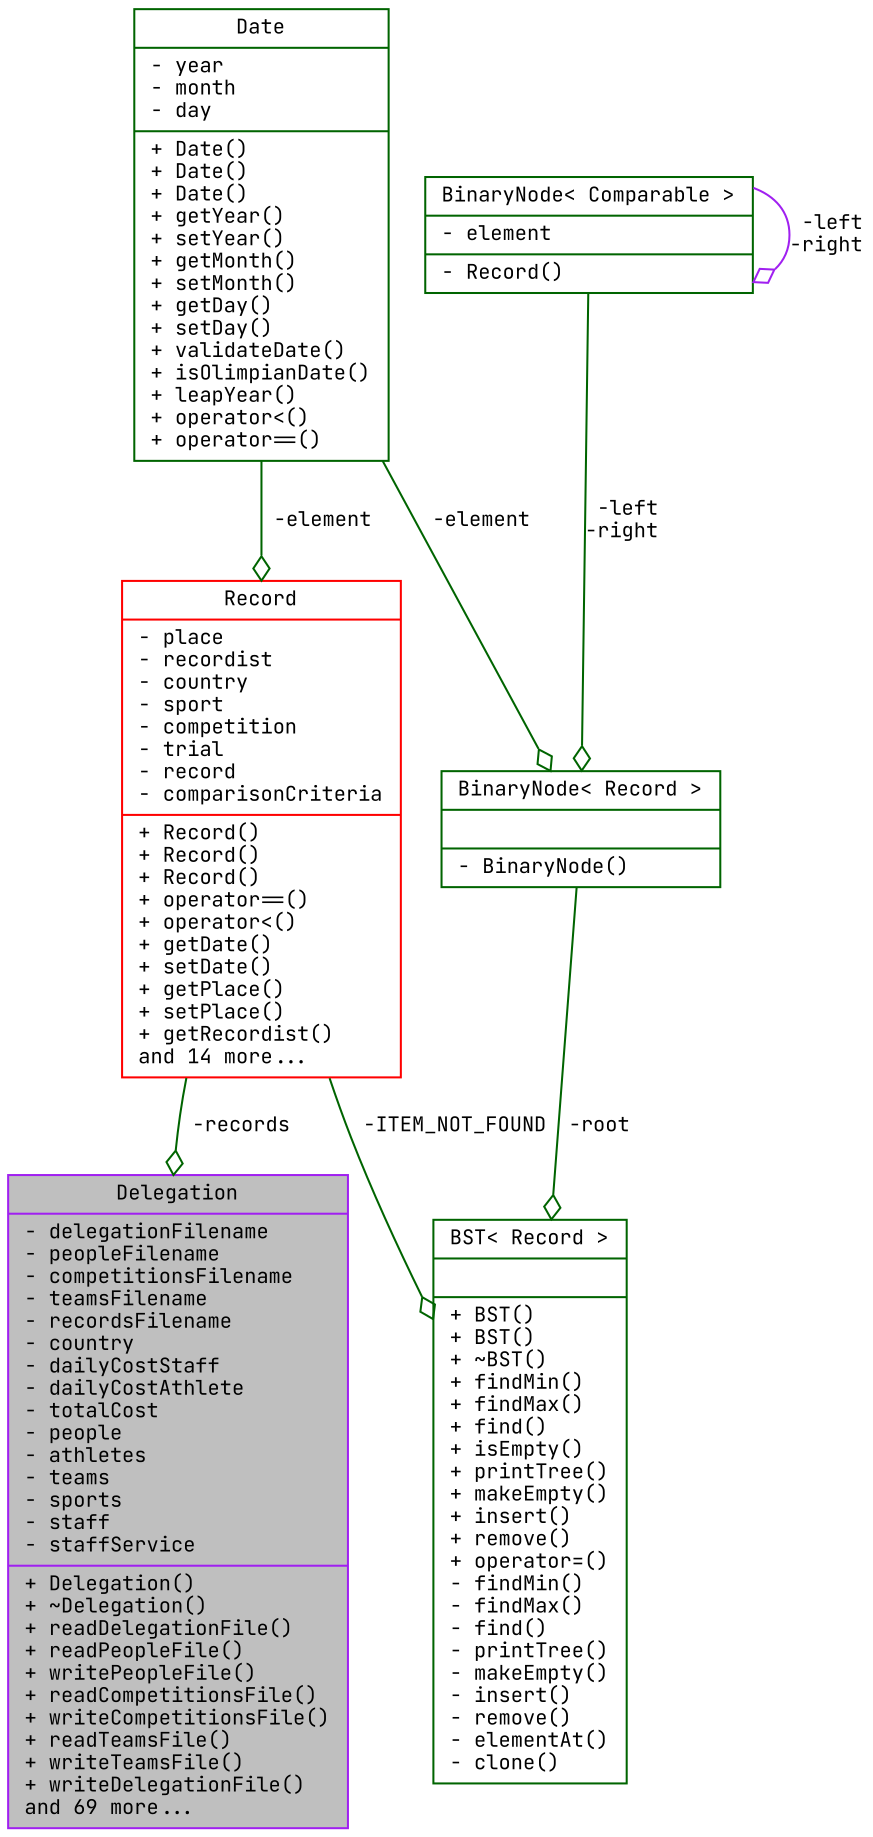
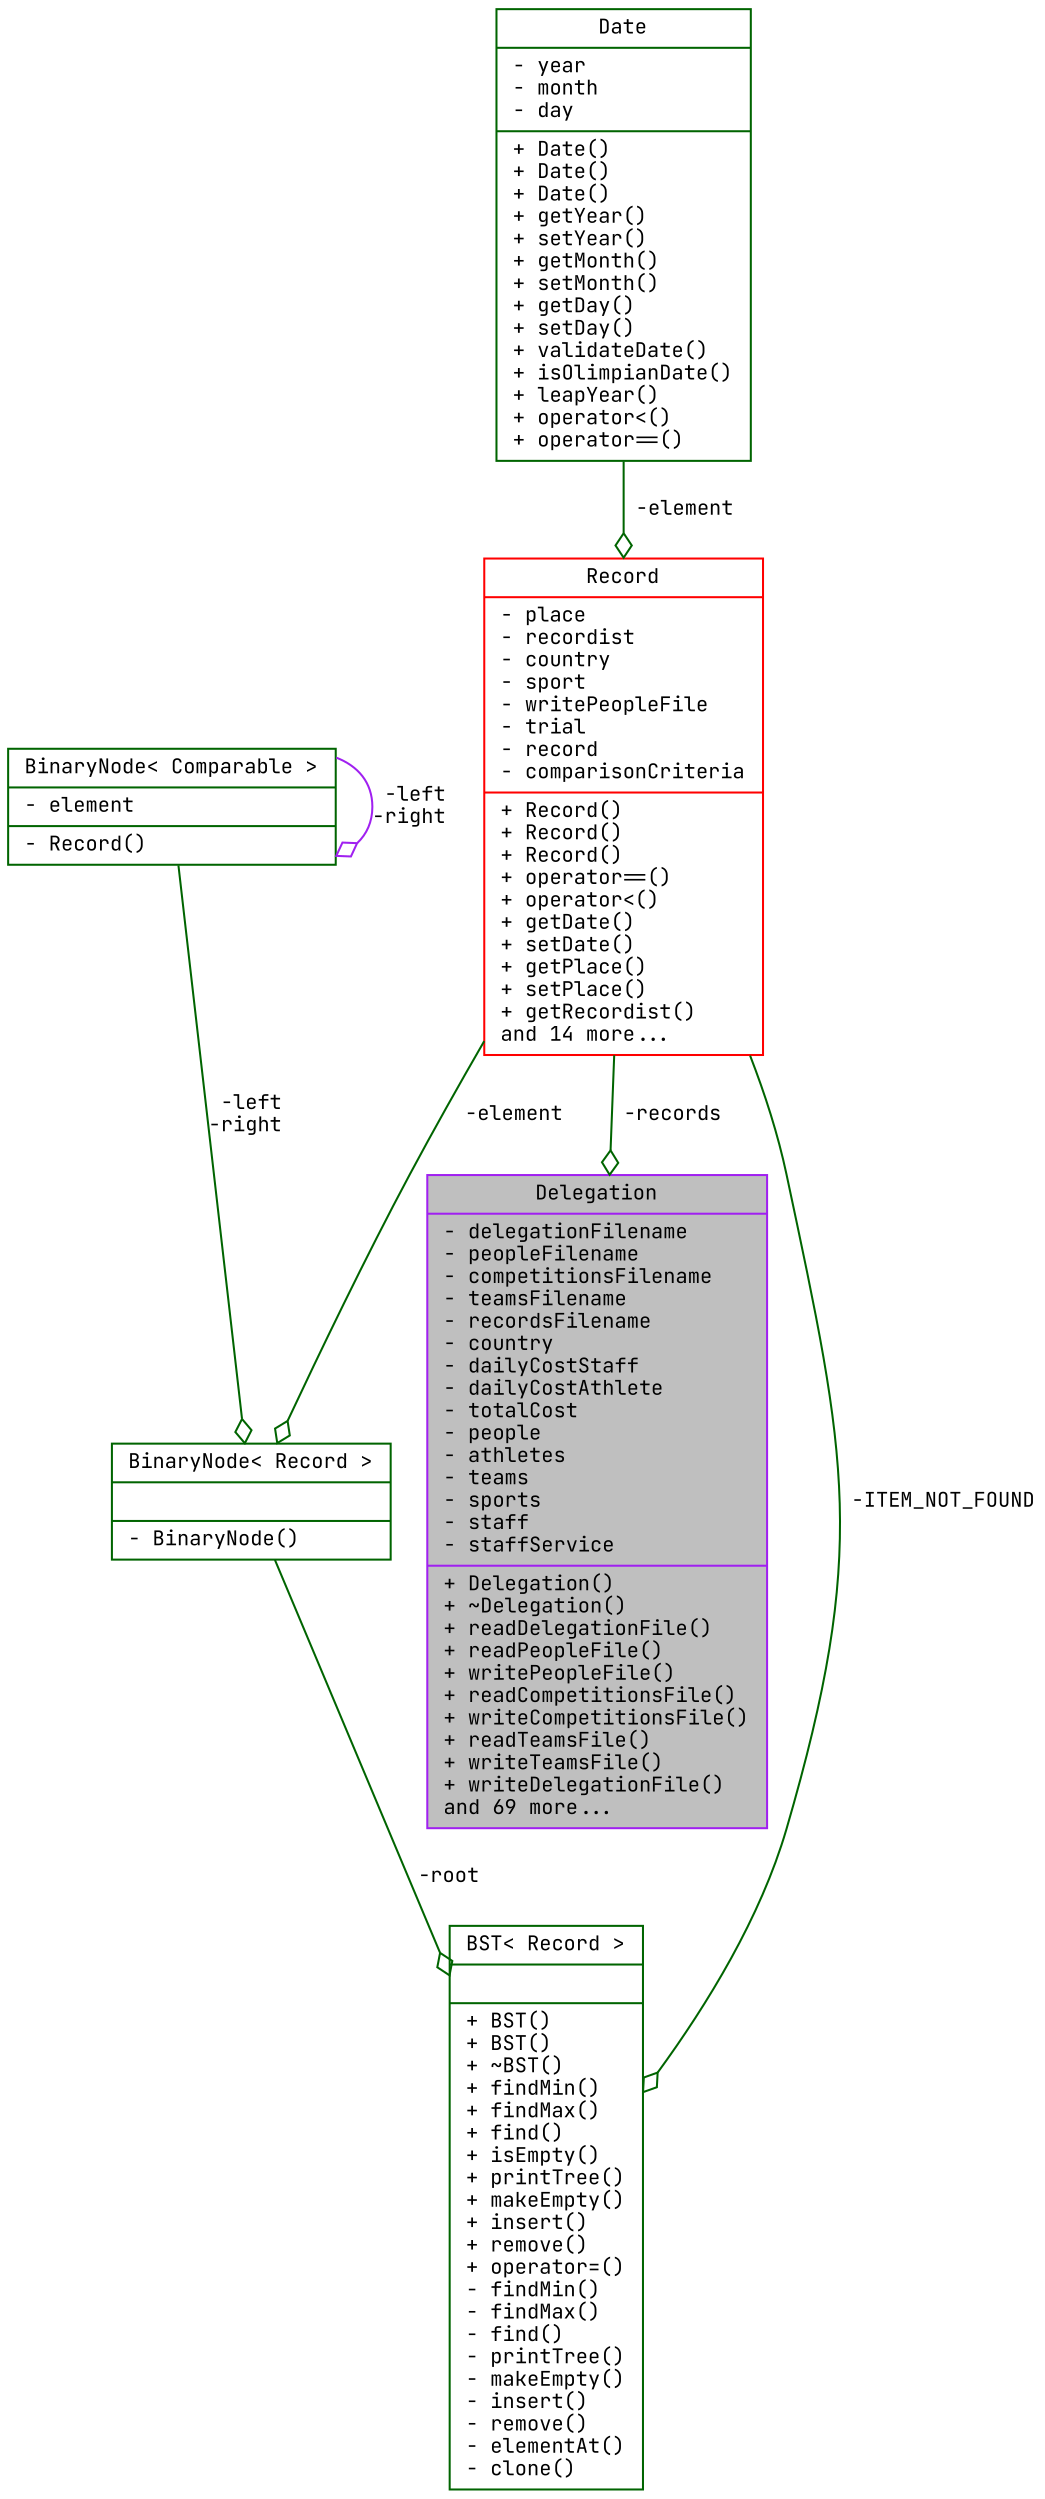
(461, 605) -> (381, 1229)
(219, 727) -> (605, 705)
